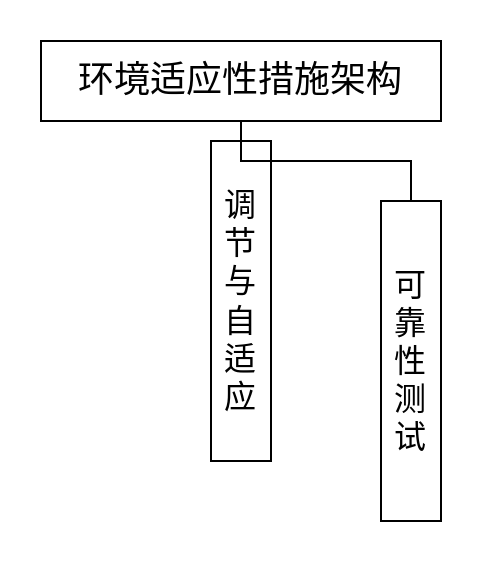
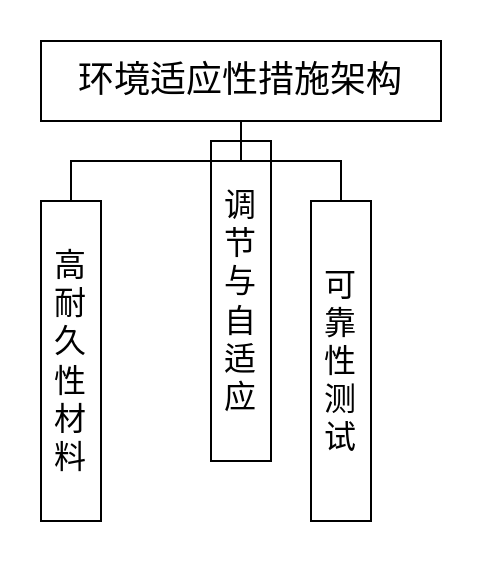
none -> (134, 161)
none -> (71, 361)
(411, 361) -> (341, 361)
